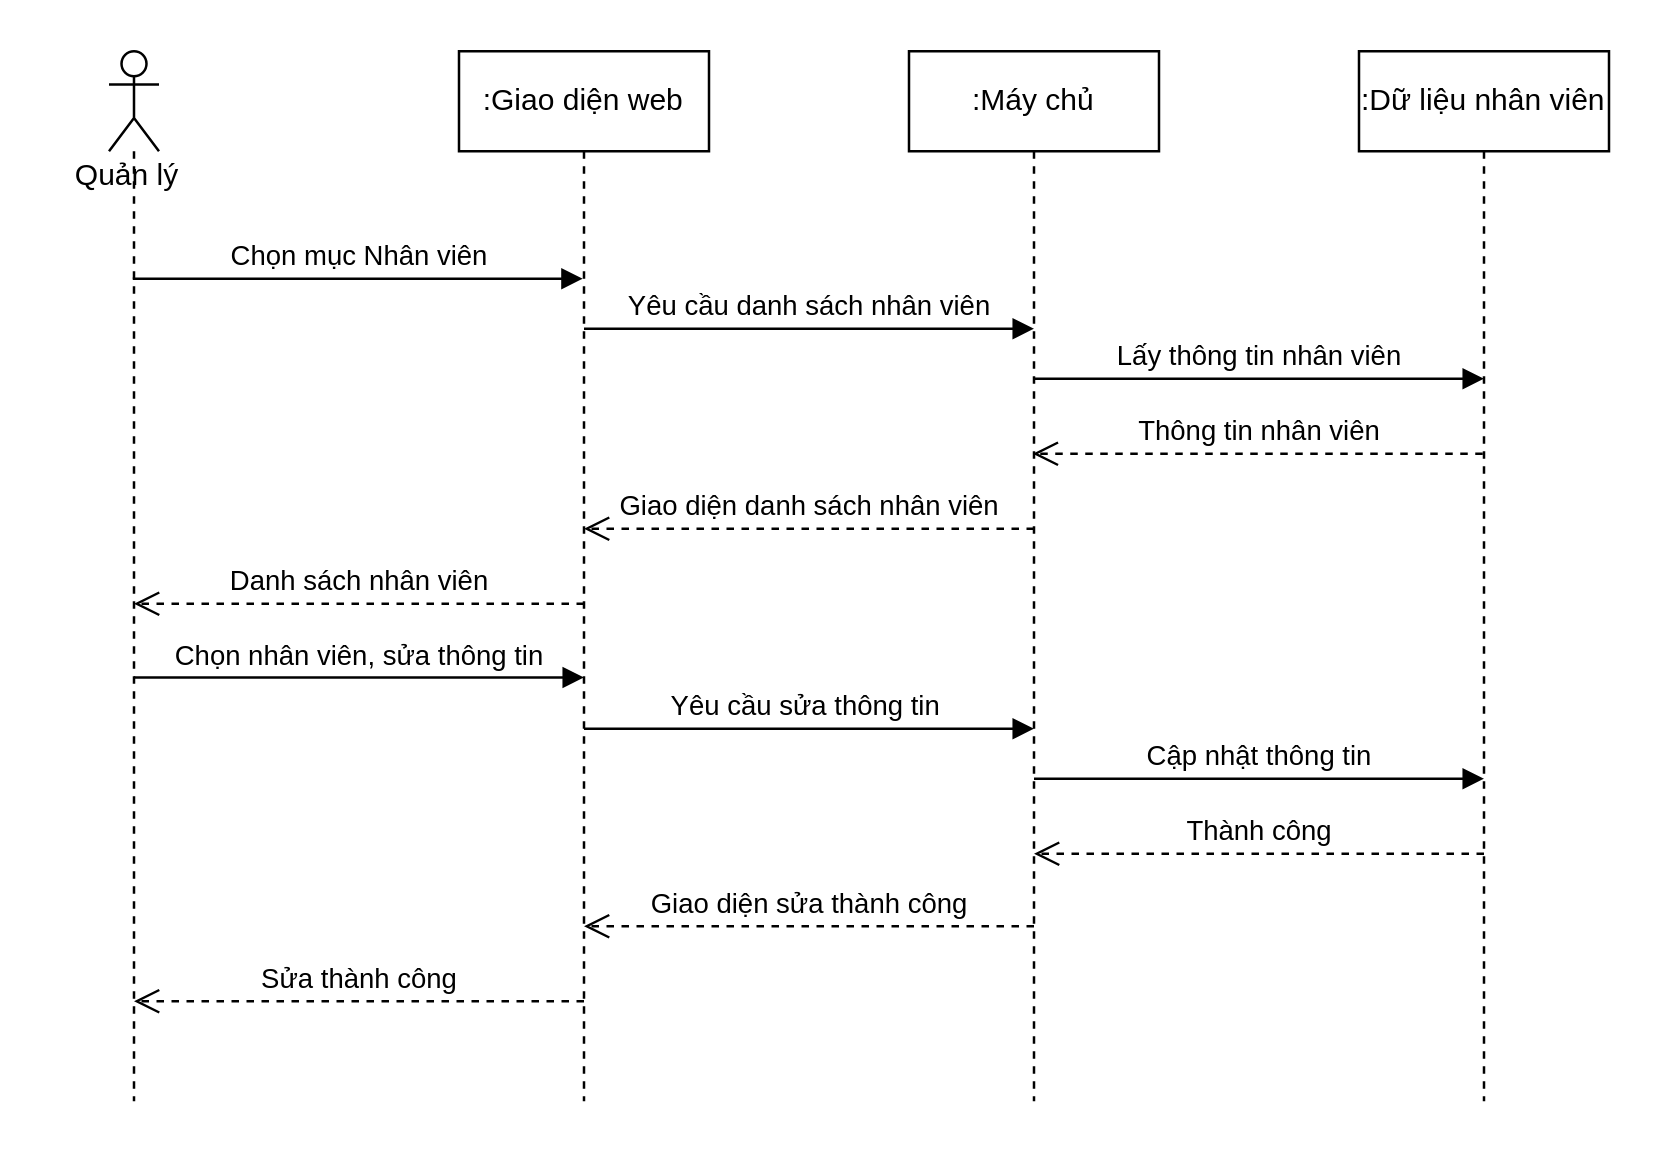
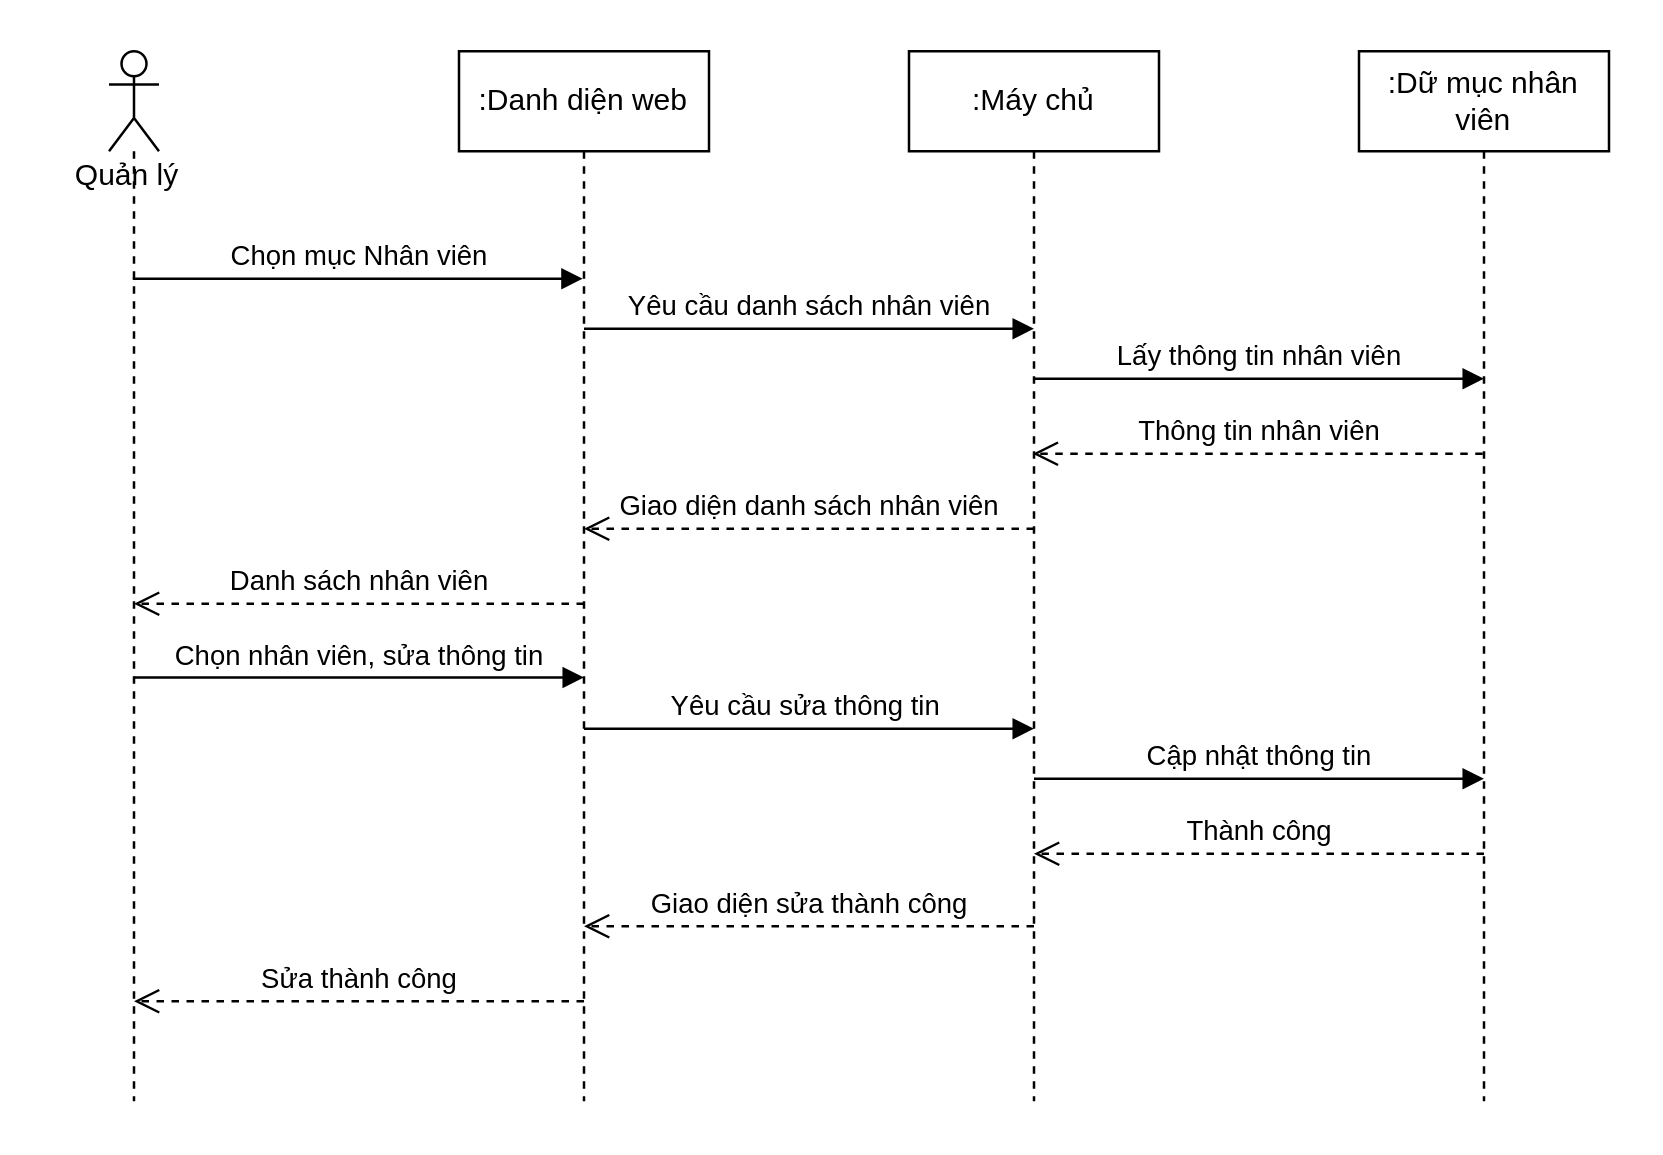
(584, 101) -> (584, 101)
(1484, 101) -> (1484, 101)
